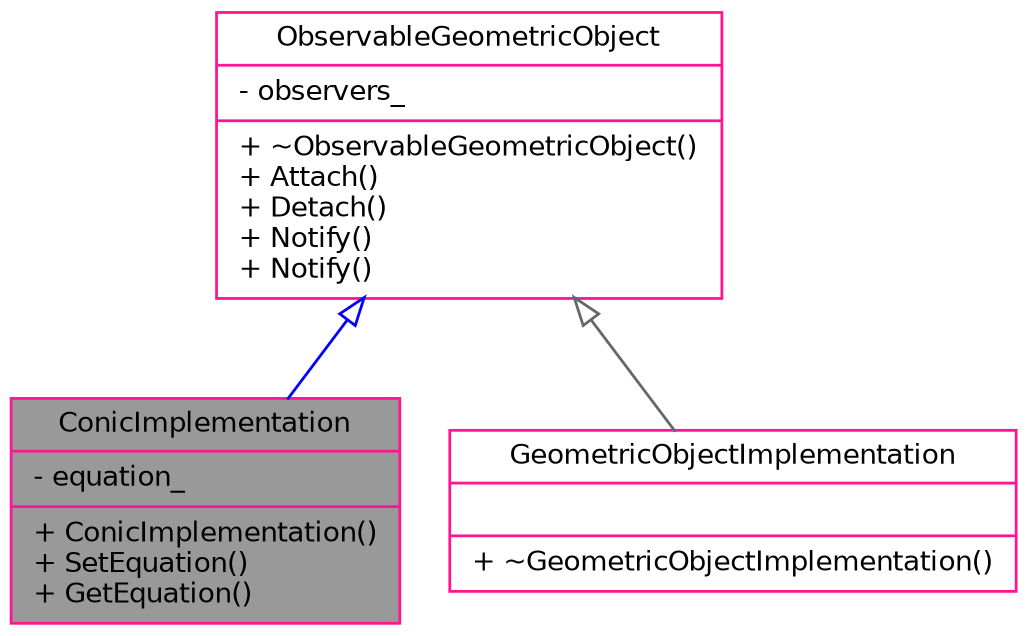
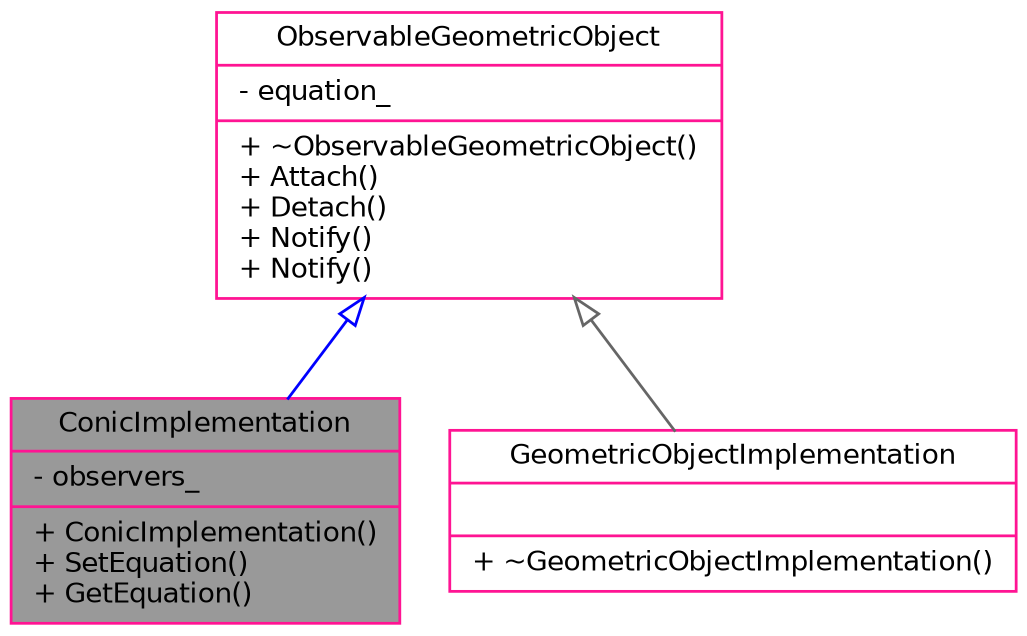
(323, 92) -> (315, 92)
(110, 478) -> (118, 478)
